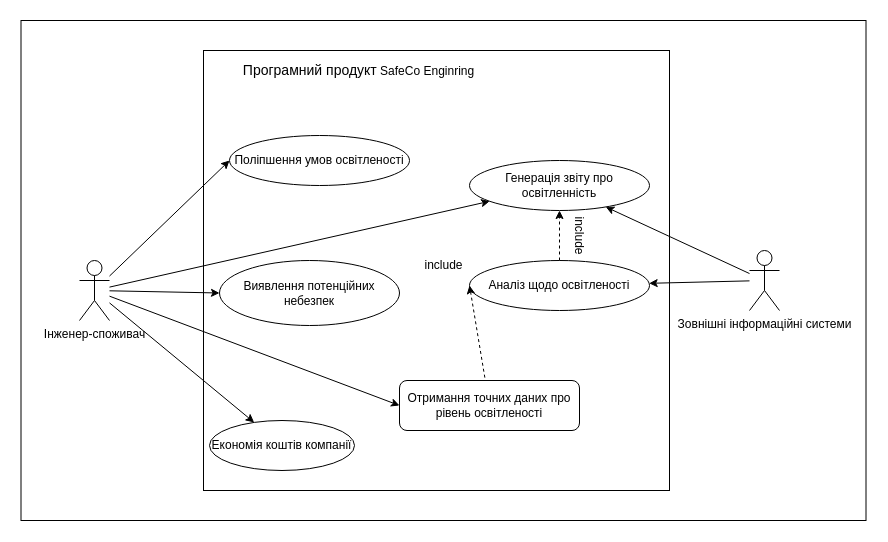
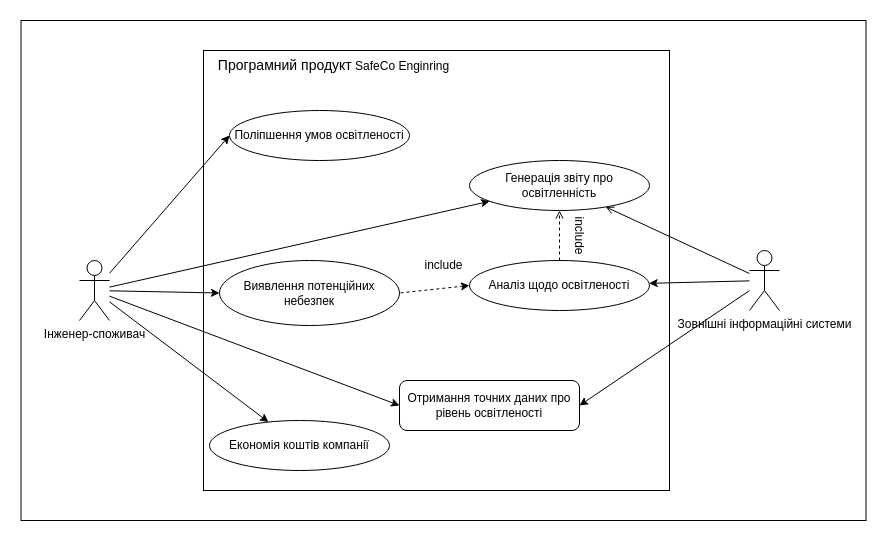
(359, 71) -> (334, 66)
(320, 161) -> (320, 136)
(612, 210) -> (611, 209)
(560, 219) -> (560, 217)
(478, 335) -> (431, 290)
none -> (667, 346)
(282, 446) -> (300, 446)
